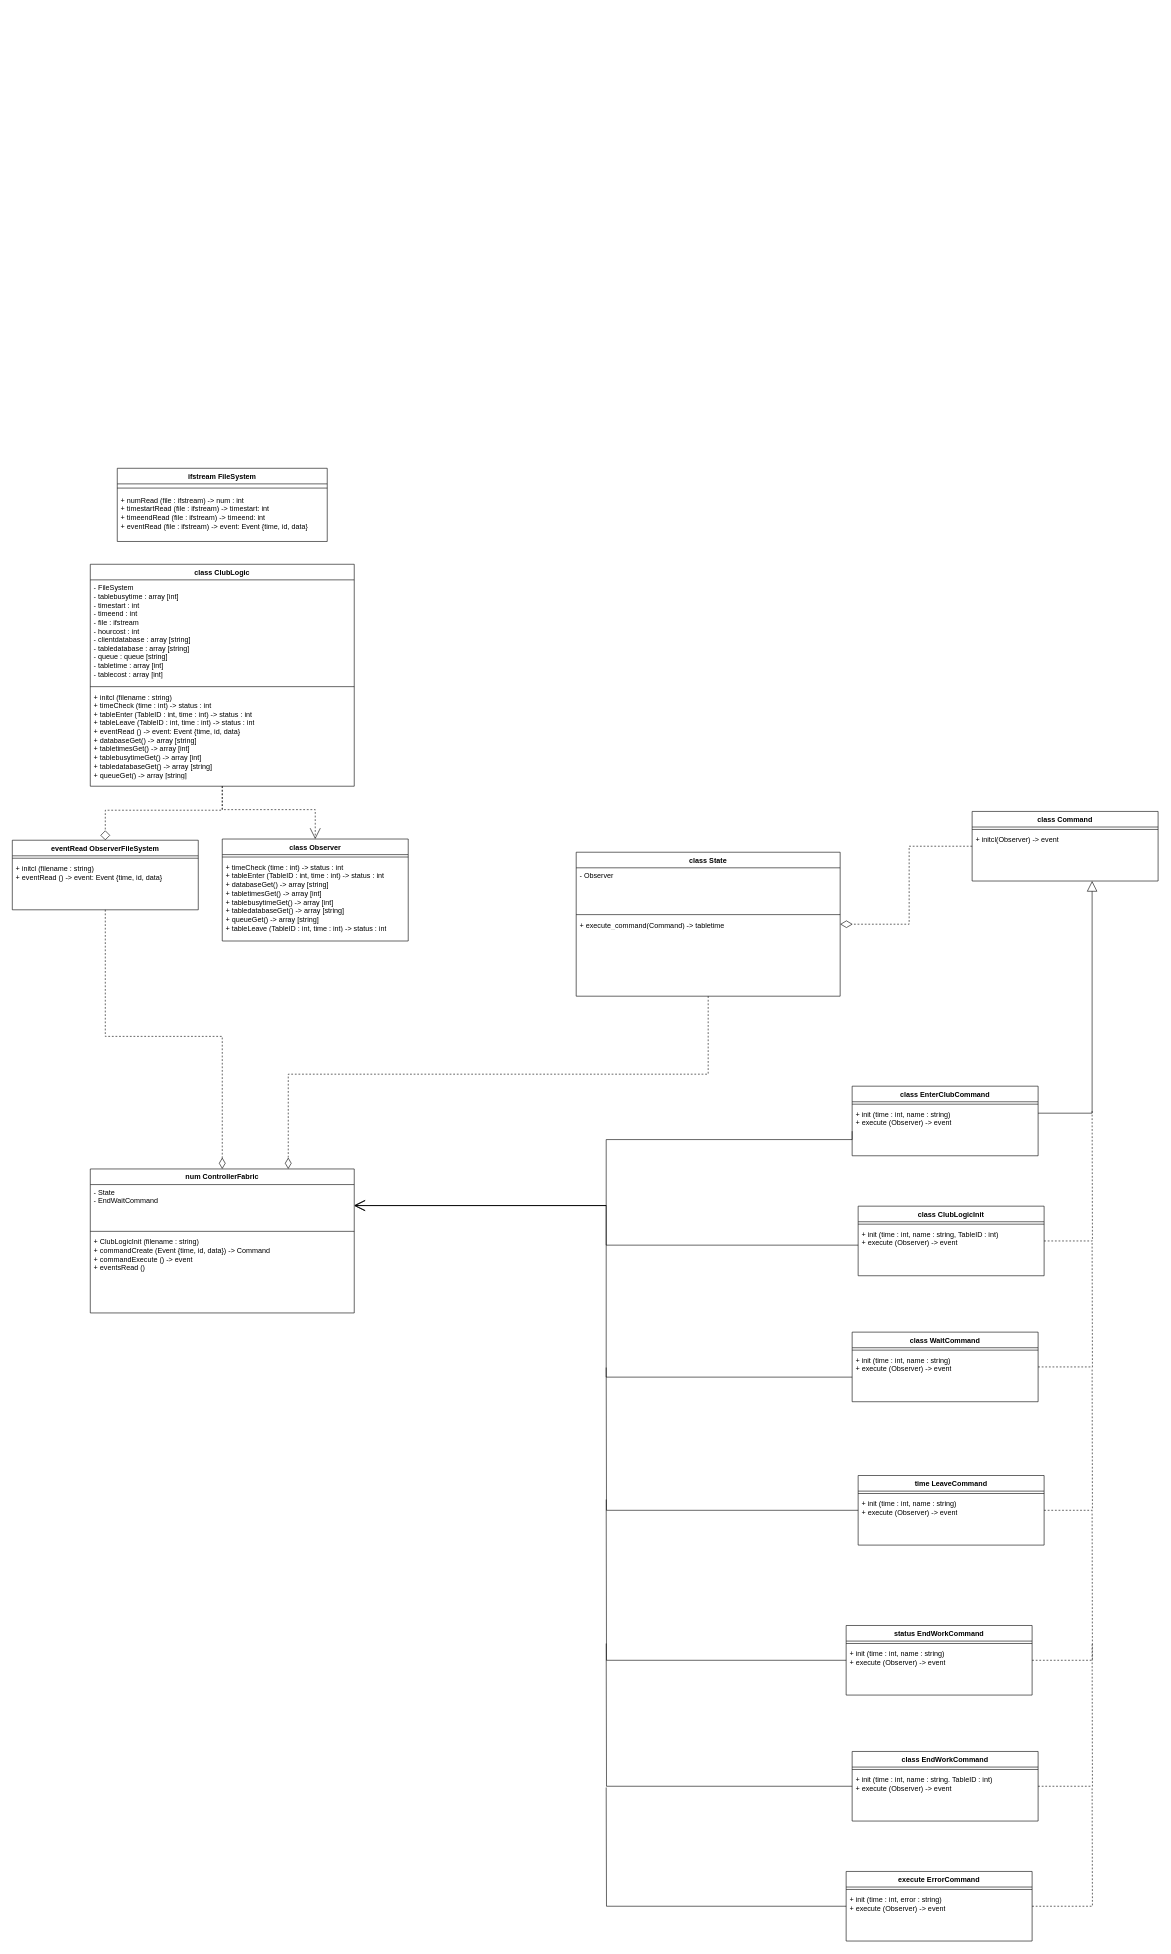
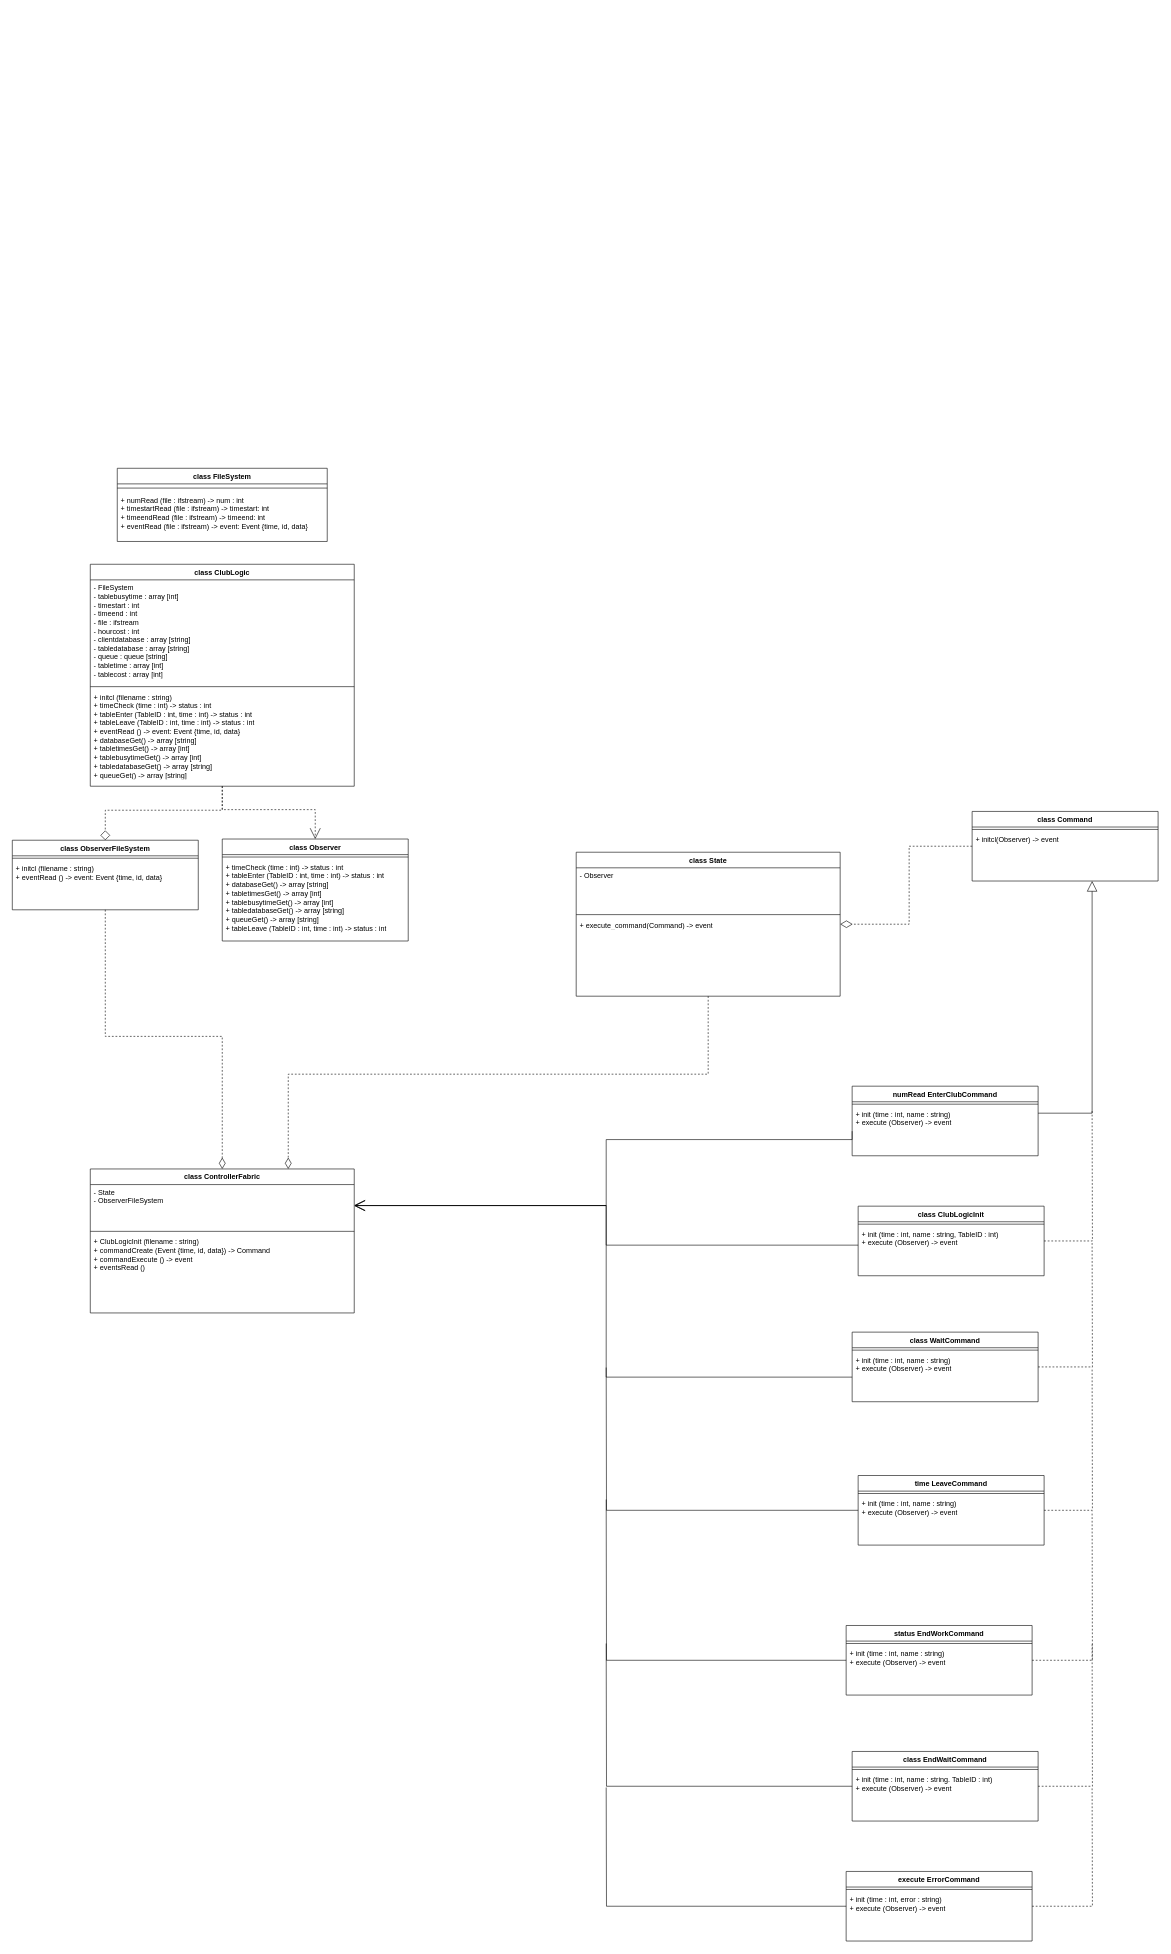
(222, 477) -> (222, 477)
(105, 849) -> (105, 849)
(654, 926) -> (648, 926)
(945, 1095) -> (945, 1095)
(222, 1178) -> (222, 1178)
(124, 1198) -> (131, 1198)
(945, 1760) -> (945, 1760)
